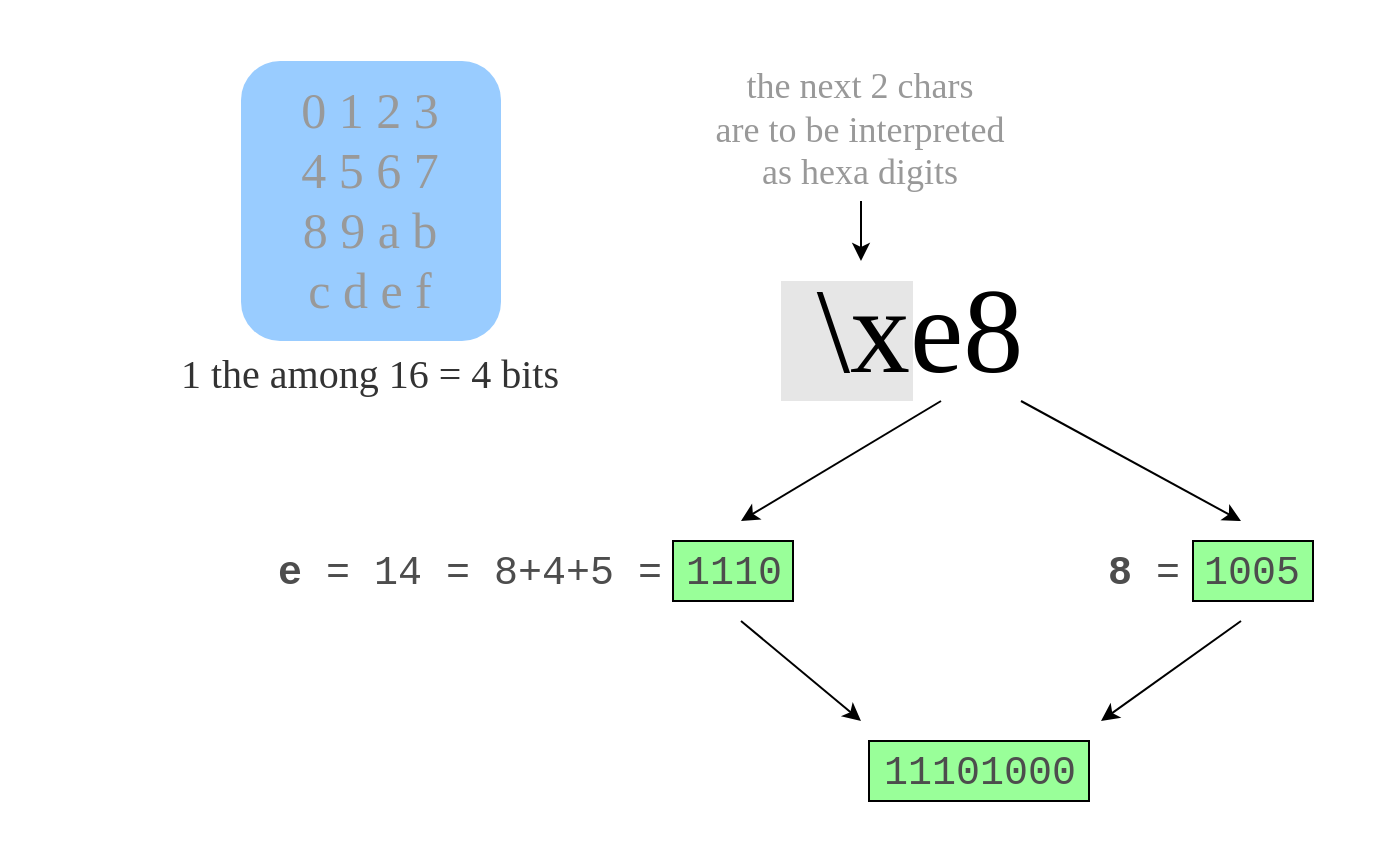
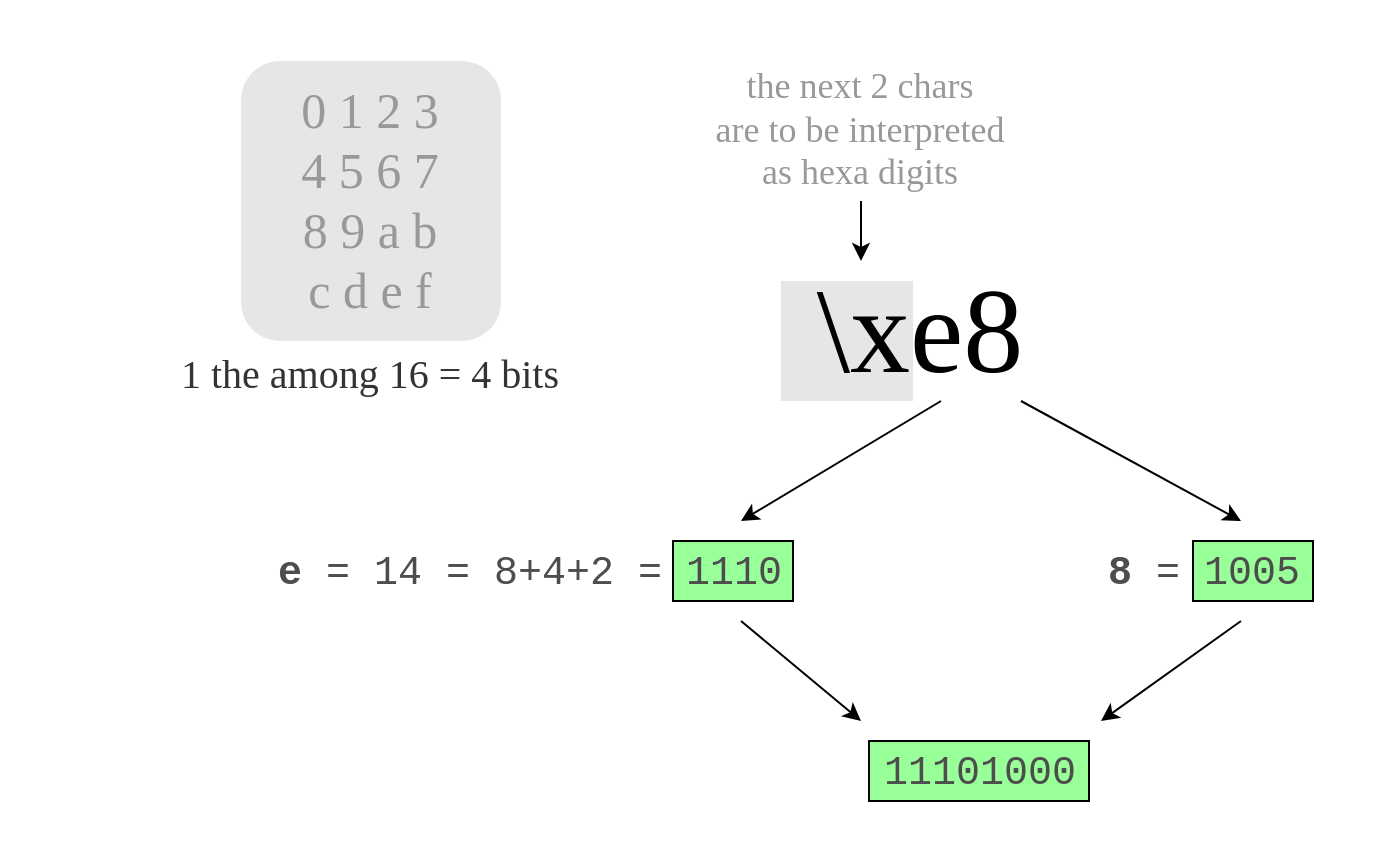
(371, 201) -> (371, 201)
(531, 571) -> (531, 571)
